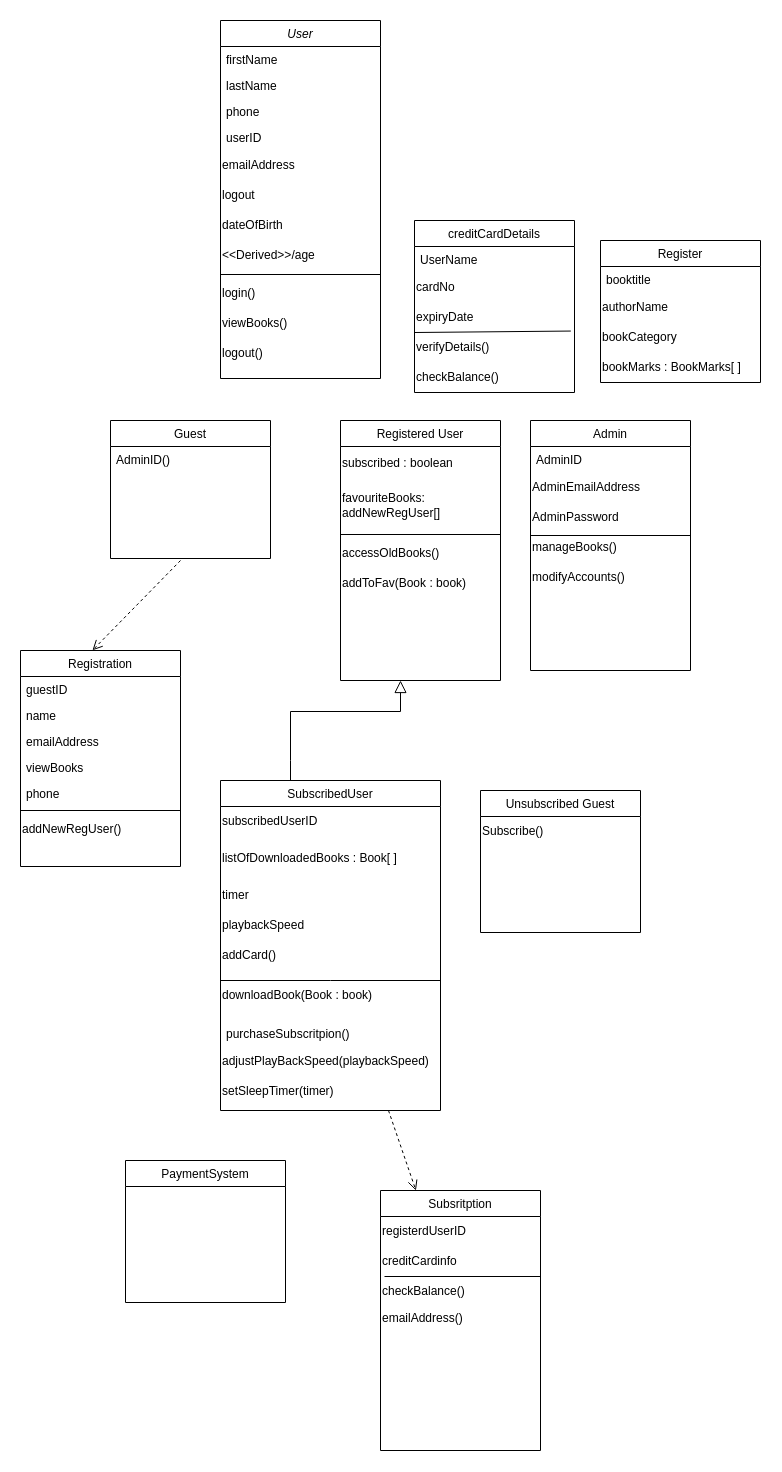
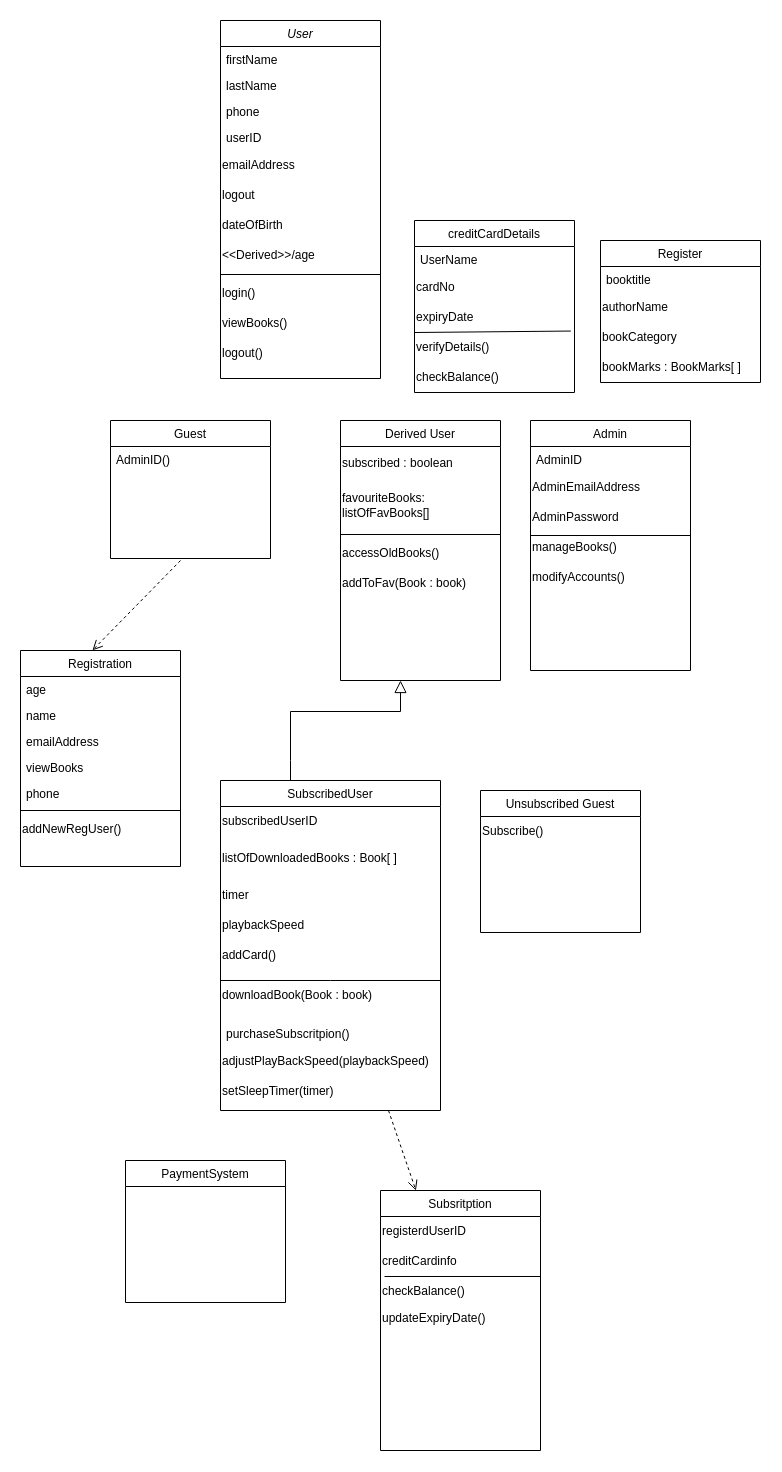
(420, 434) -> (420, 434)
(422, 506) -> (422, 506)
(50, 690) -> (36, 690)
(426, 1319) -> (441, 1319)
